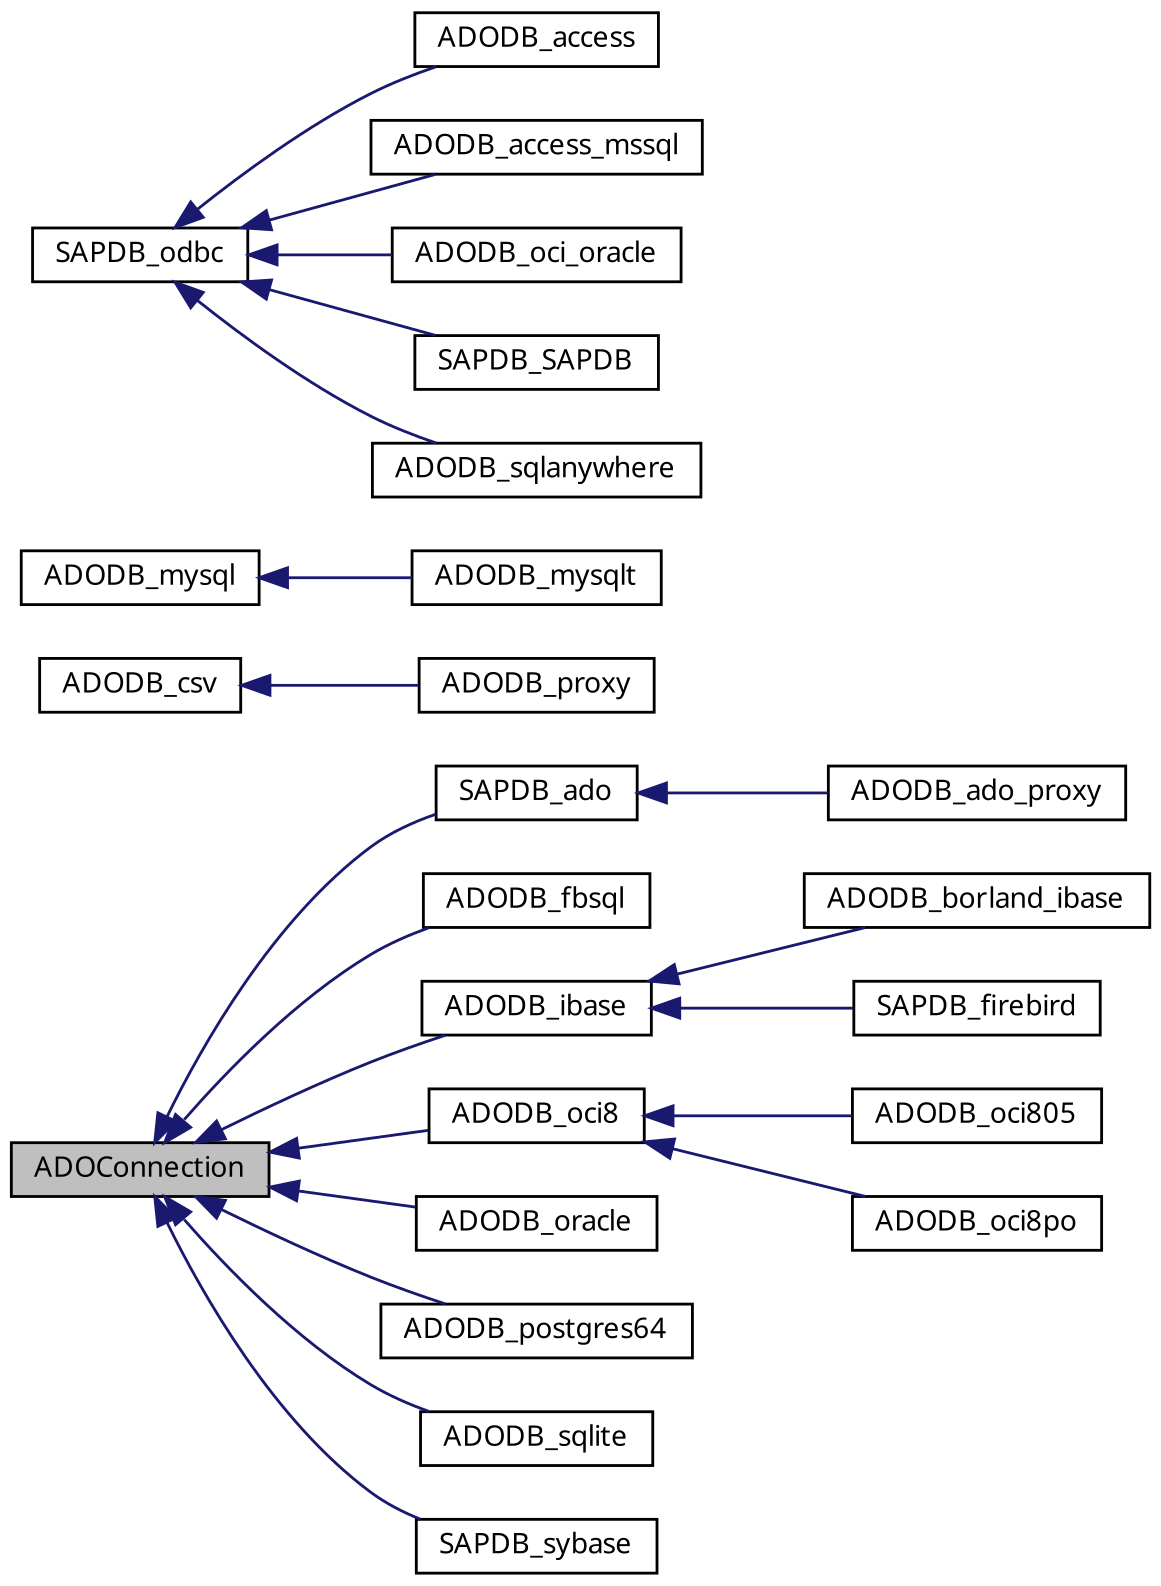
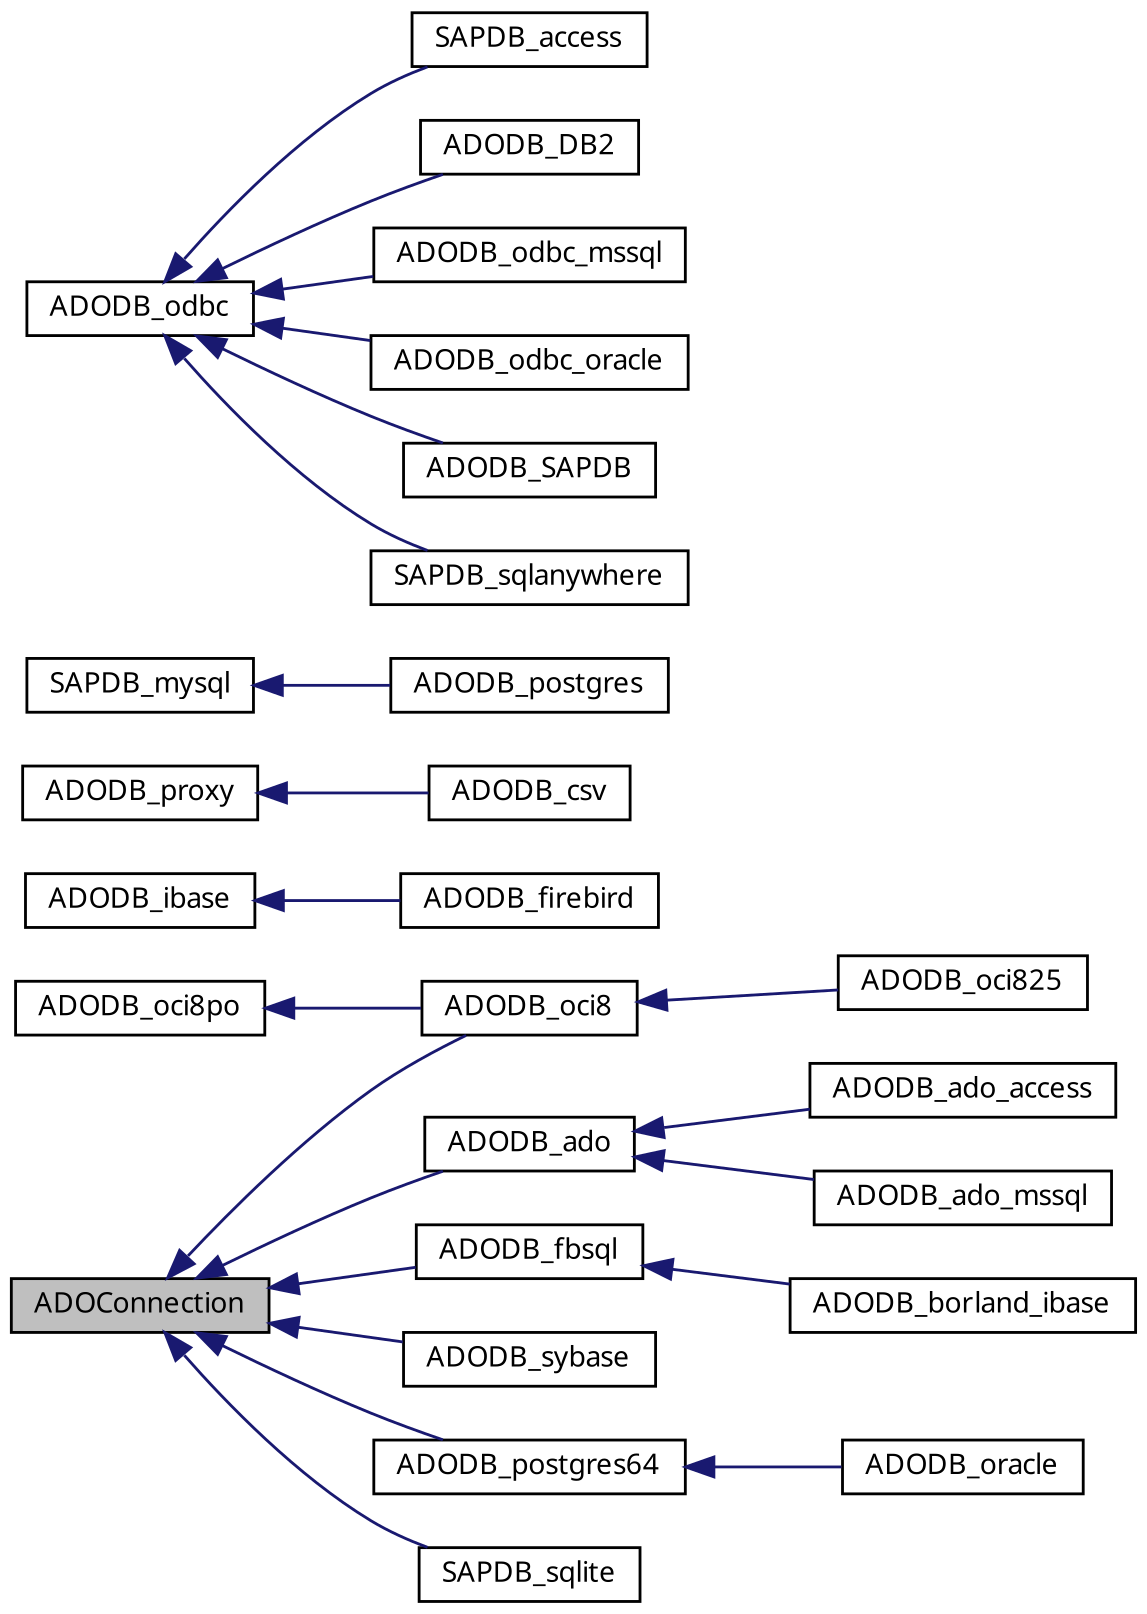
(537, 40) -> (530, 40)
none -> (530, 147)
(537, 147) -> (530, 255)
(140, 255) -> (140, 309)
(537, 255) -> (530, 362)
(537, 362) -> (530, 470)
(537, 470) -> (530, 578)
(140, 578) -> (140, 685)
(537, 578) -> (530, 685)
(345, 685) -> (358, 793)
(537, 793) -> (530, 1144)
(977, 793) -> (963, 1198)
(771, 951) -> (731, 1277)
(977, 1008) -> (530, 901)
(331, 1078) -> none
none -> (963, 1090)
(977, 1116) -> (963, 983)
(769, 1173) -> (358, 1008)
(357, 1199) -> (778, 1467)
(537, 1439) -> (530, 1575)
(537, 1546) -> (530, 1359)
